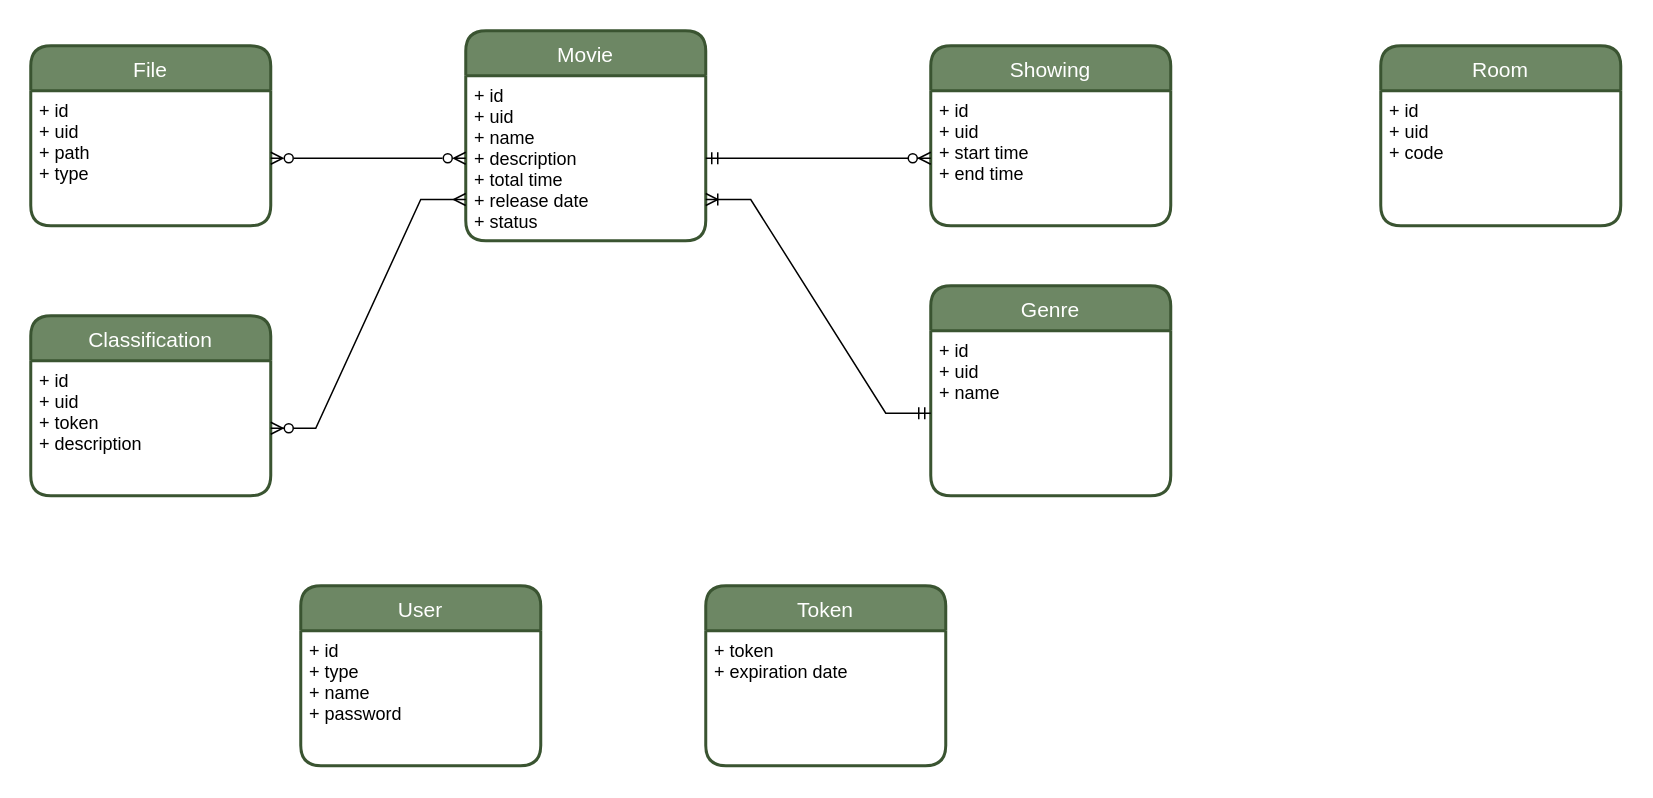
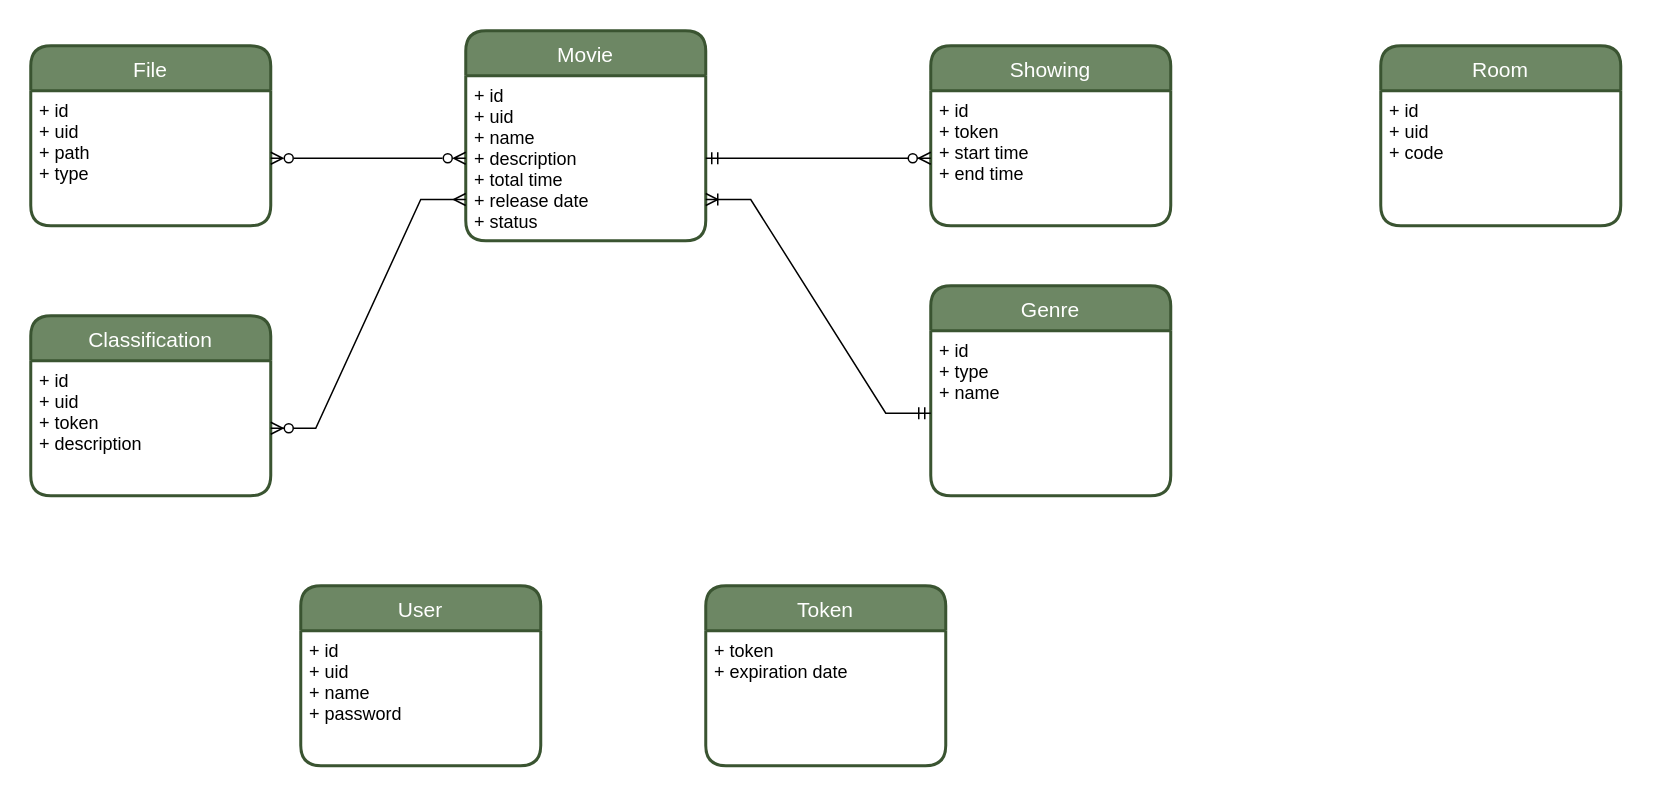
(954, 111) -> (954, 111)
(954, 351) -> (954, 351)
(324, 651) -> (324, 651)
